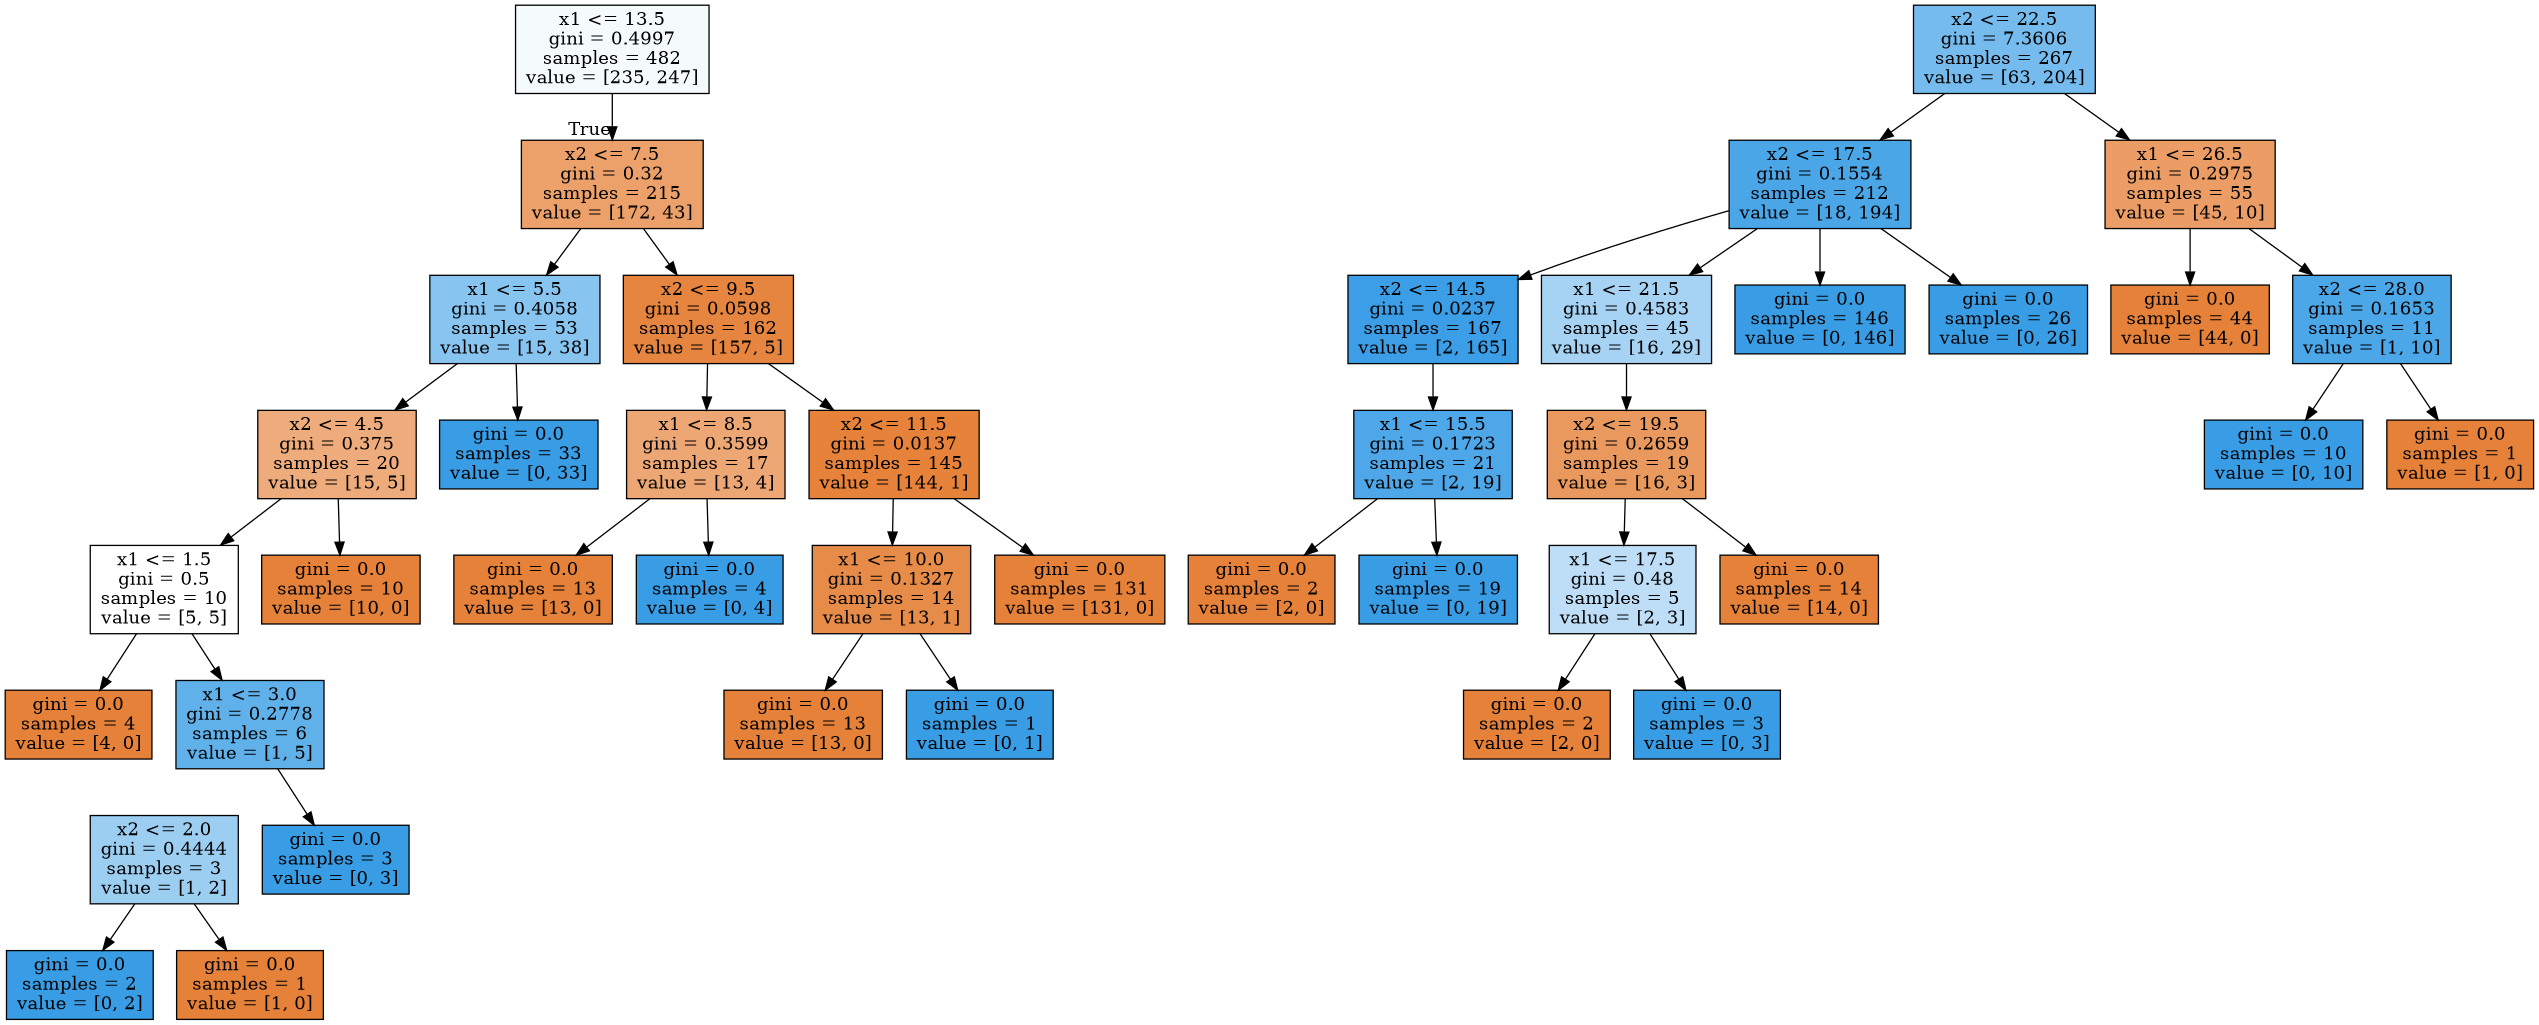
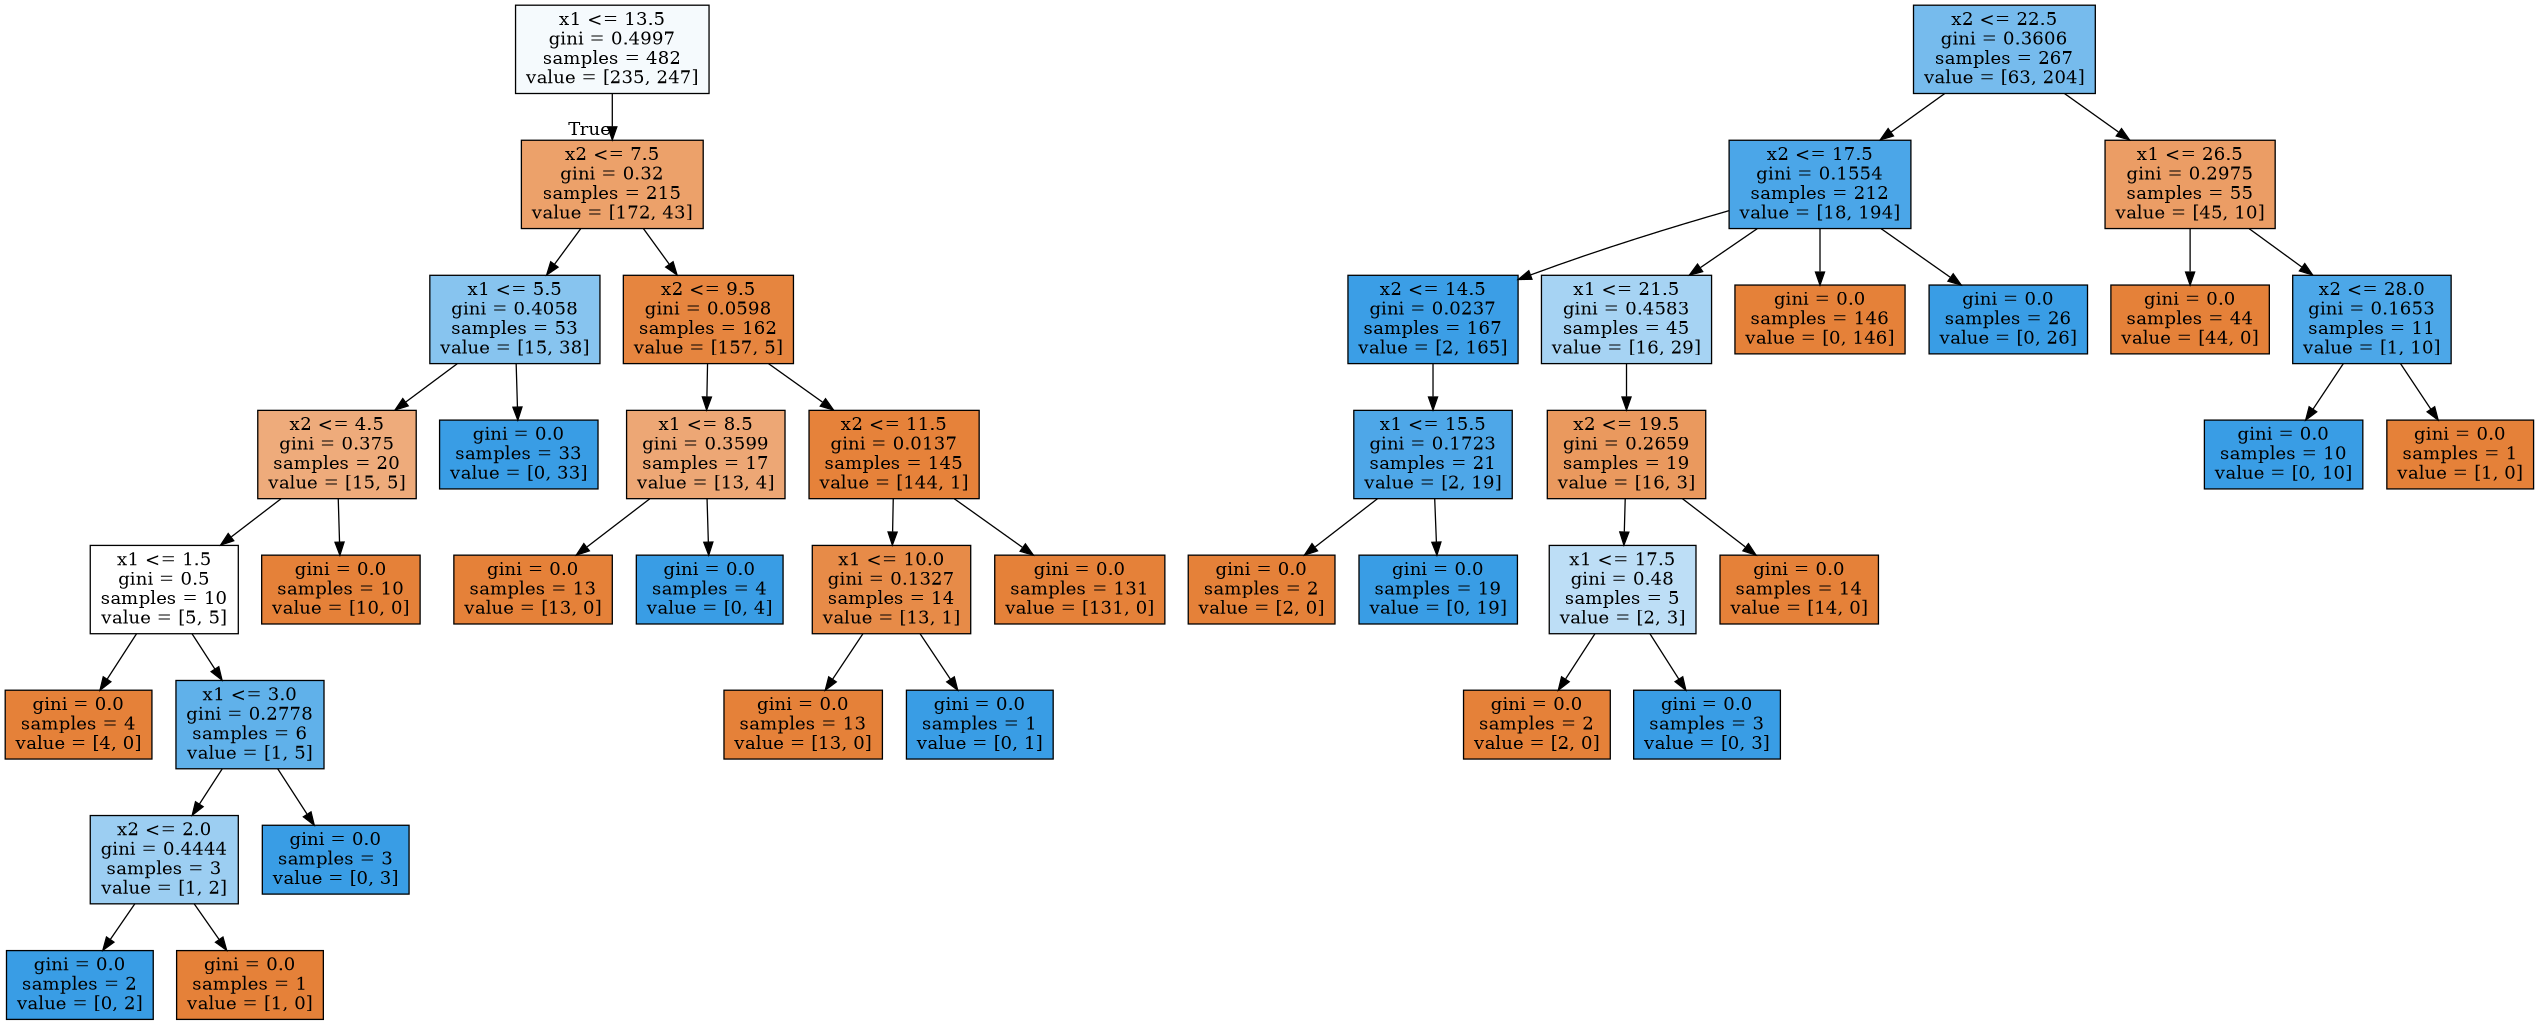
(2004, 49) -> (2004, 49)
(1820, 319) -> (1820, 319)
none -> (211, 787)
